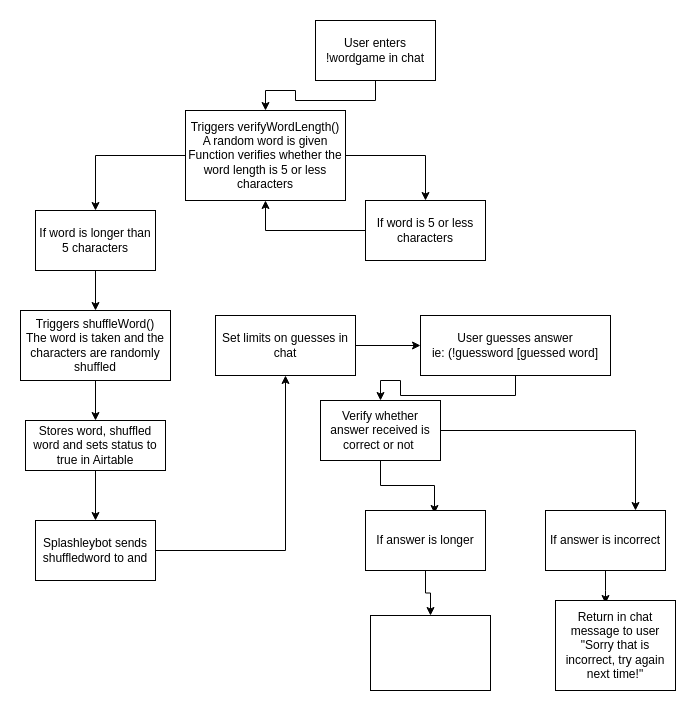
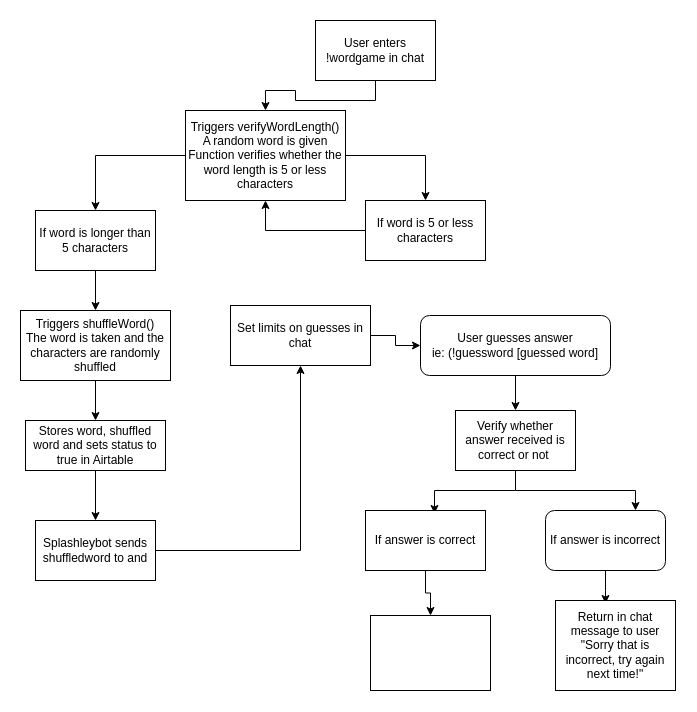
(286, 346) -> (301, 336)
(516, 346) -> (516, 346)
(381, 431) -> (516, 441)
(426, 541) -> (426, 541)
(606, 541) -> (606, 541)
